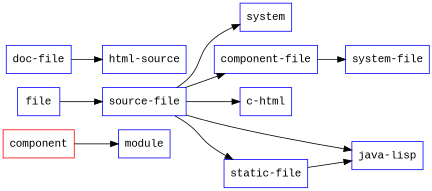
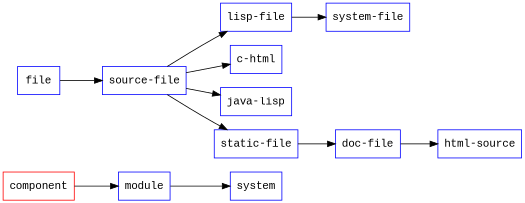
(202, 55) -> (196, 186)
(266, 59) -> (256, 17)
(326, 165) -> (313, 144)
